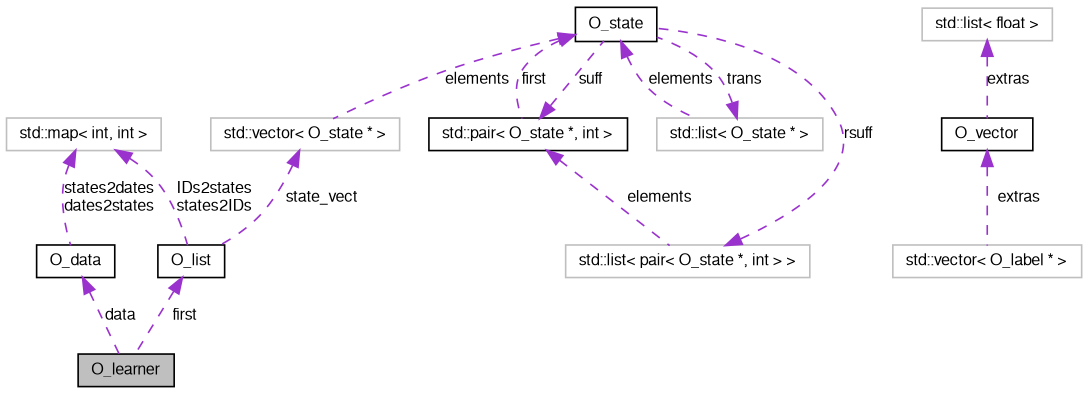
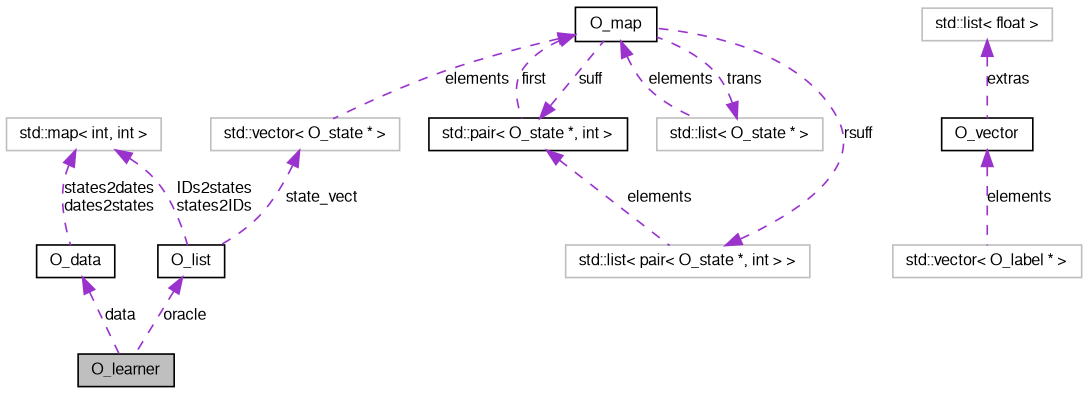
(616, 24) -> (616, 24)
(1020, 198) -> (1020, 198)
(186, 316) -> (186, 316)
